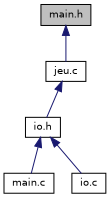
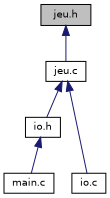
(66, 15) -> (66, 15)
(69, 159) -> (78, 132)
